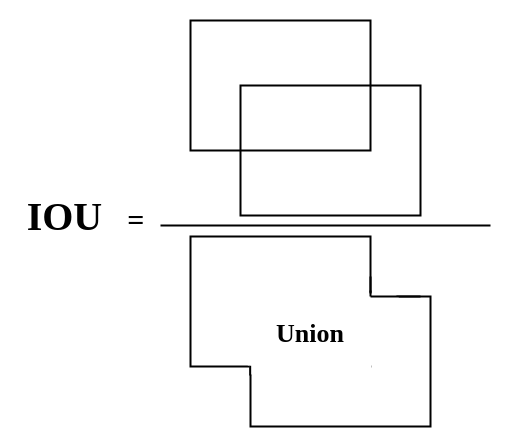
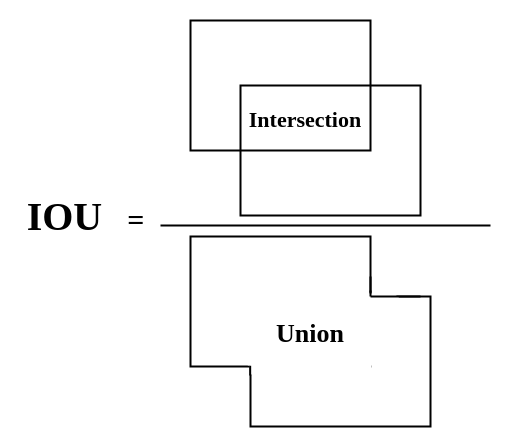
none -> (306, 121)
